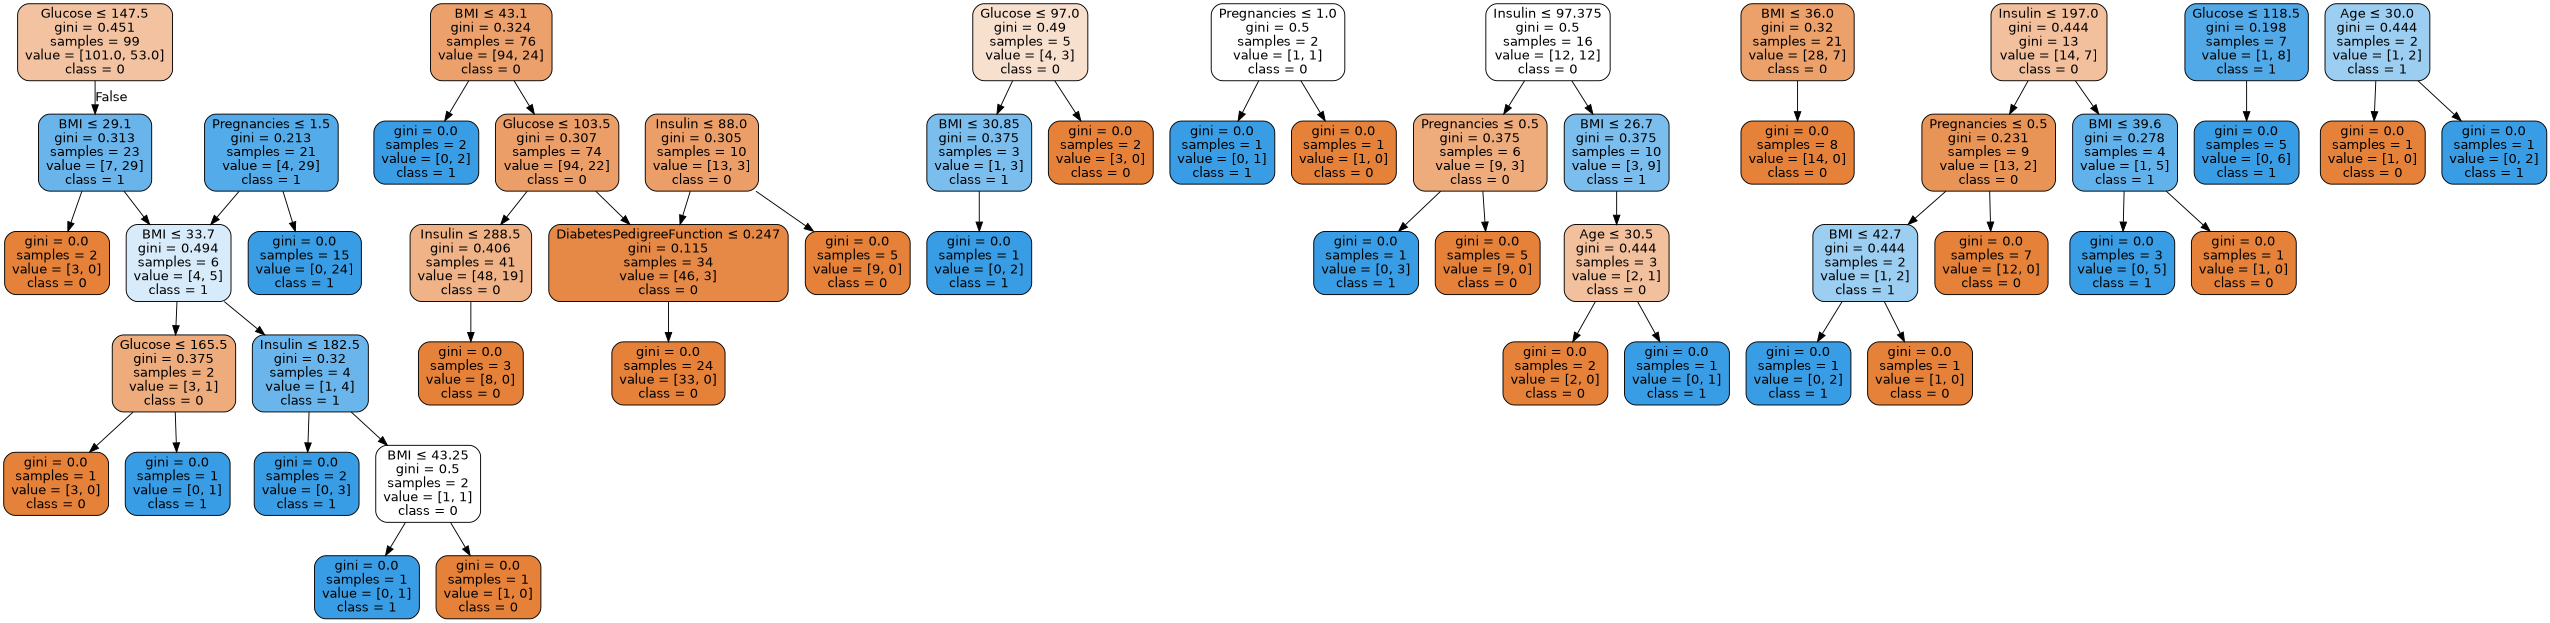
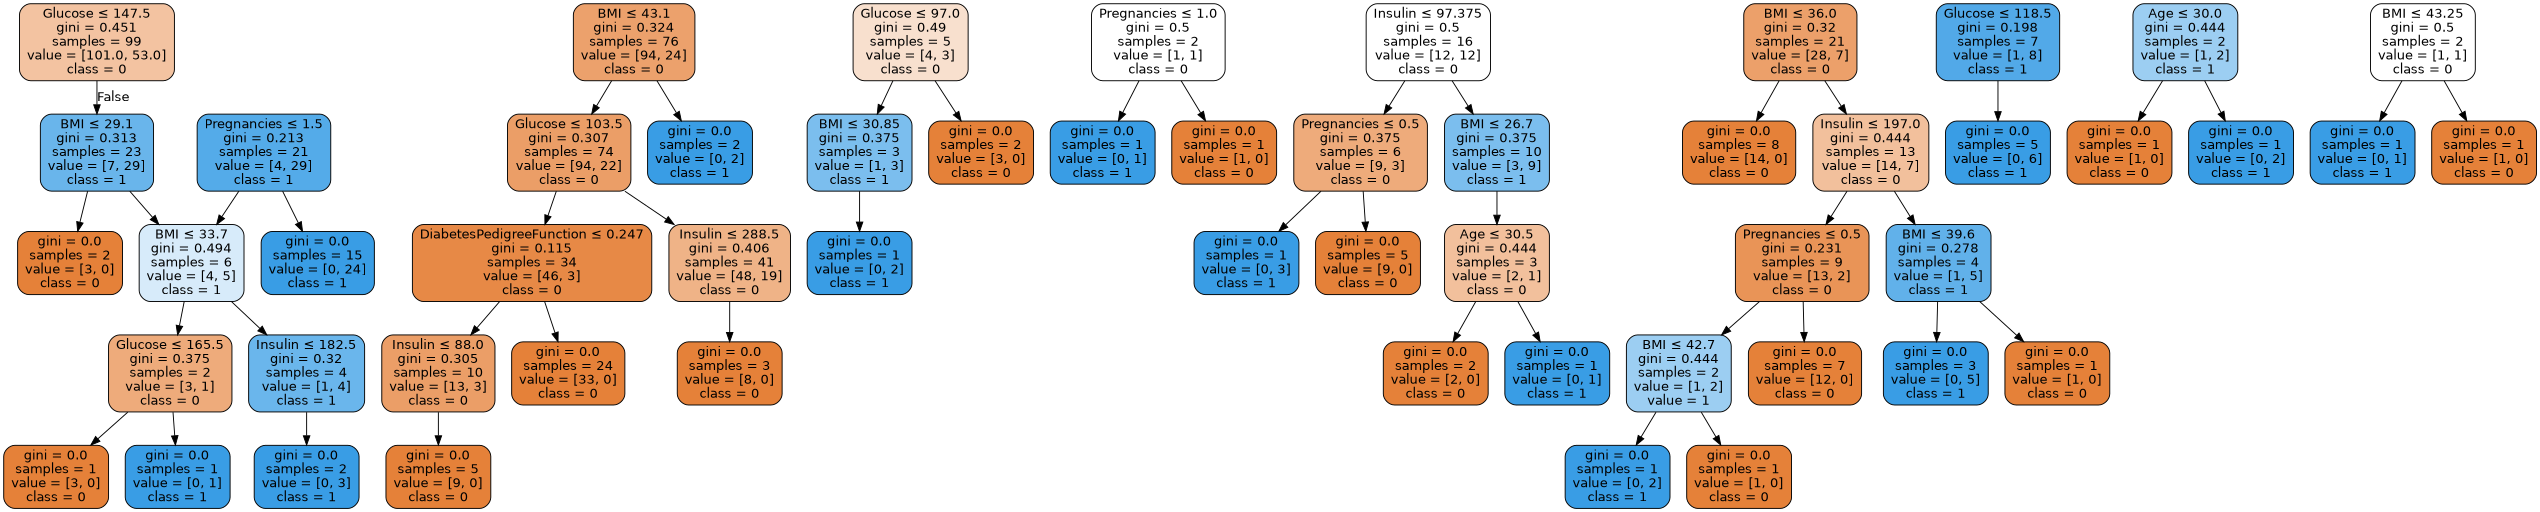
(2049, 42) -> (1871, 152)
none -> (1833, 93)
(687, 203) -> (488, 315)
(1865, 290) -> (1679, 401)
(366, 425) -> none
